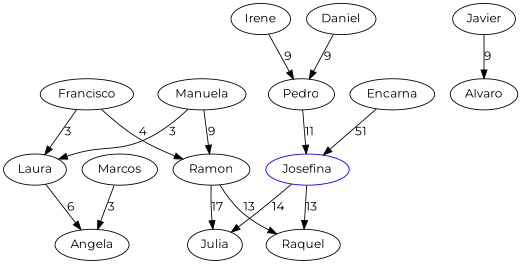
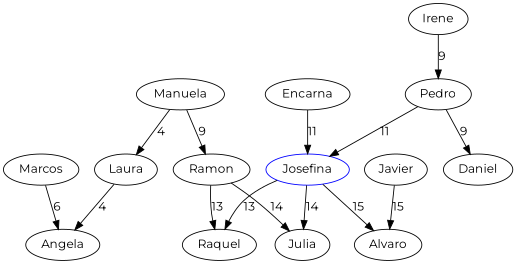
(323, 53) -> (456, 128)
(488, 57) -> (399, 207)
(87, 94) -> none
(173, 132) -> (161, 132)
(361, 132) -> (312, 132)
none -> (345, 205)
(71, 207) -> (103, 207)
(112, 207) -> (57, 207)
(218, 207) -> (277, 207)
